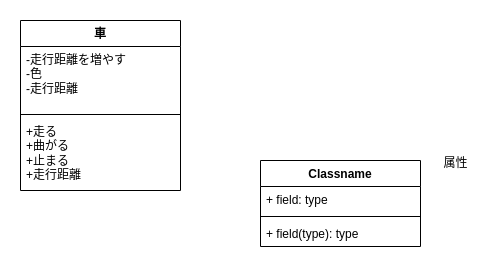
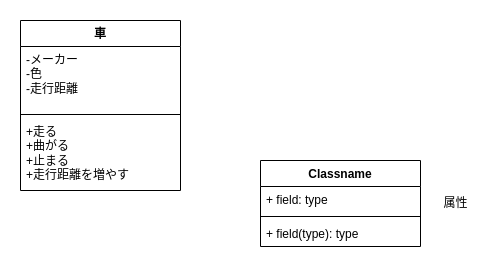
(78, 75) -> (54, 75)
(54, 154) -> (78, 154)
(456, 164) -> (456, 204)
